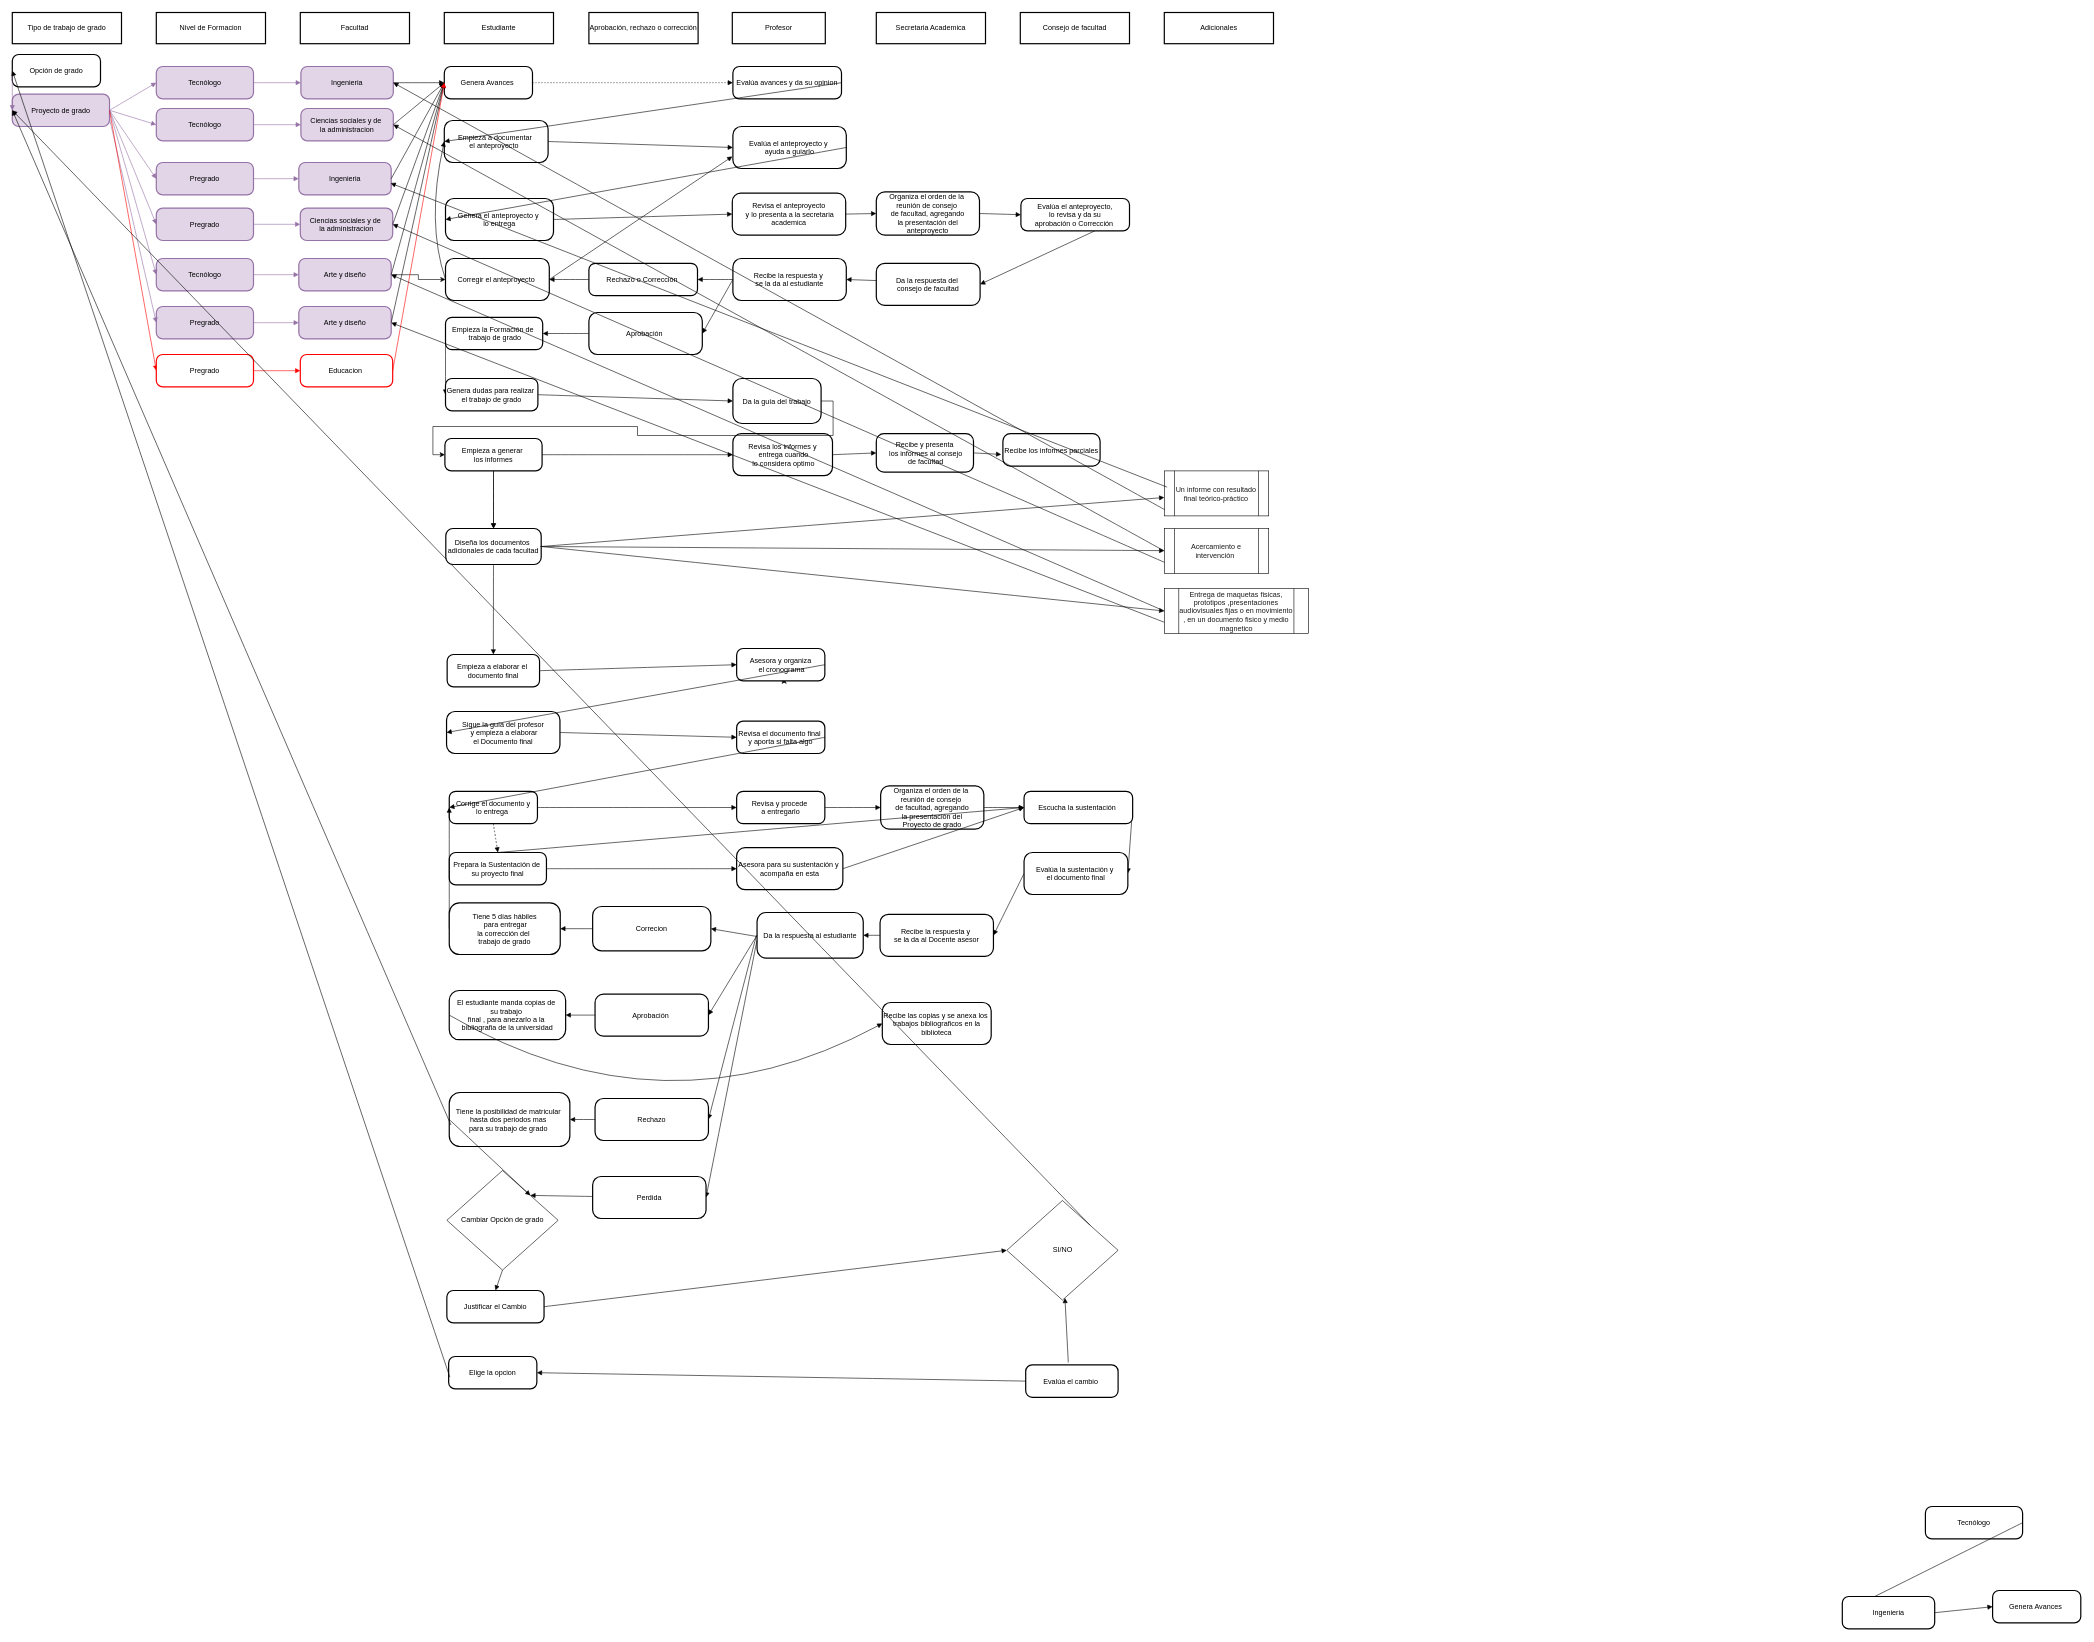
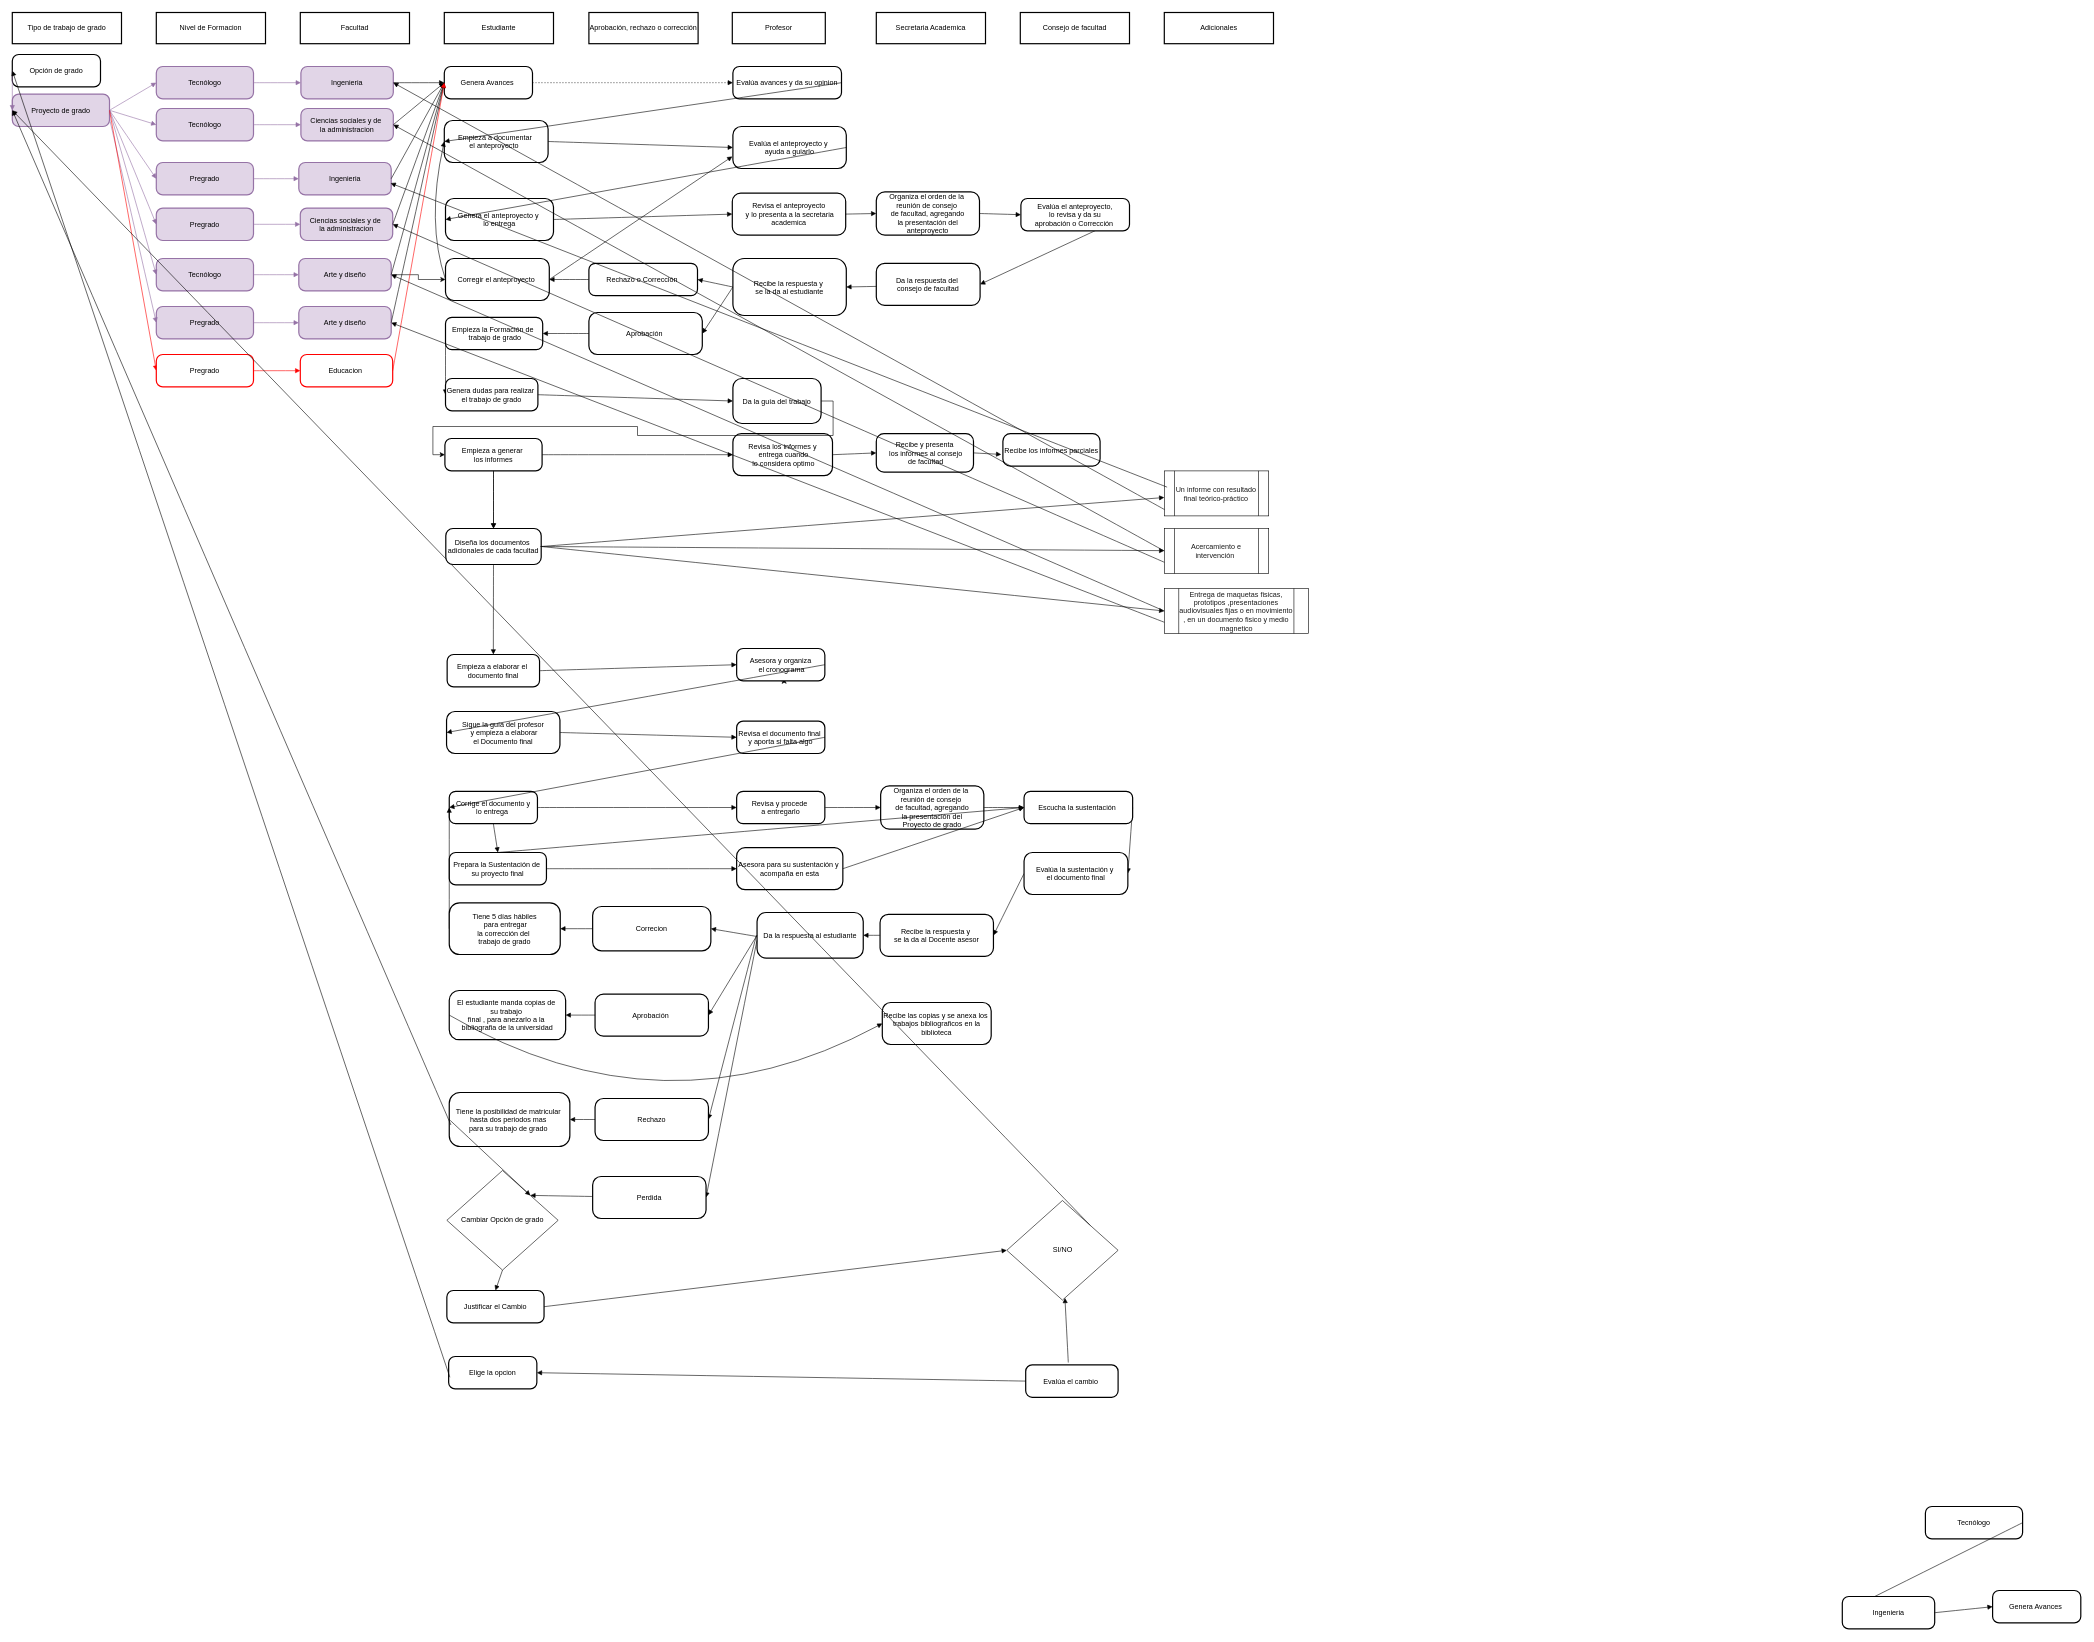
(790, 279) -> (790, 287)
(495, 834) -> (495, 834)
